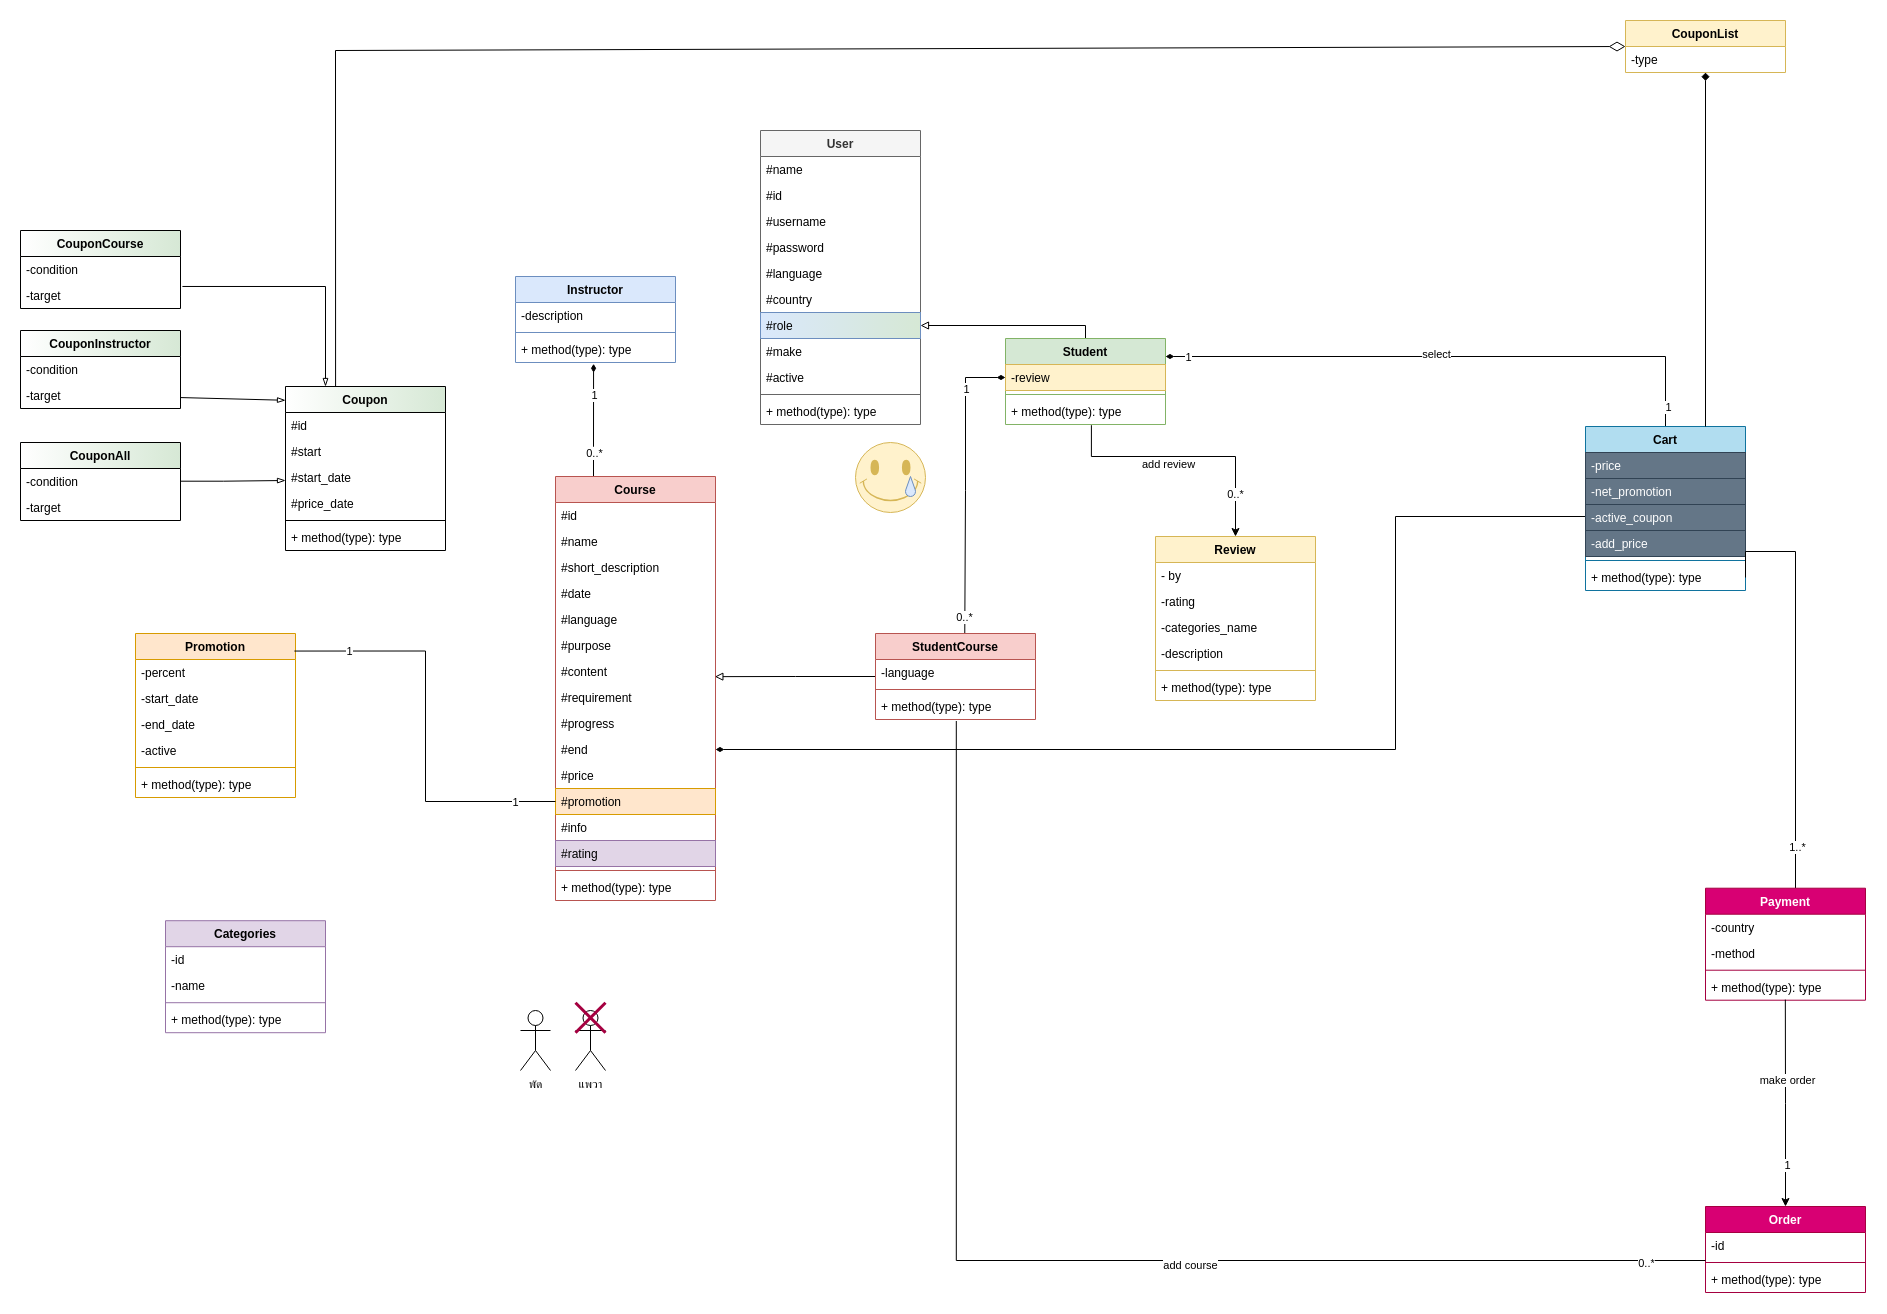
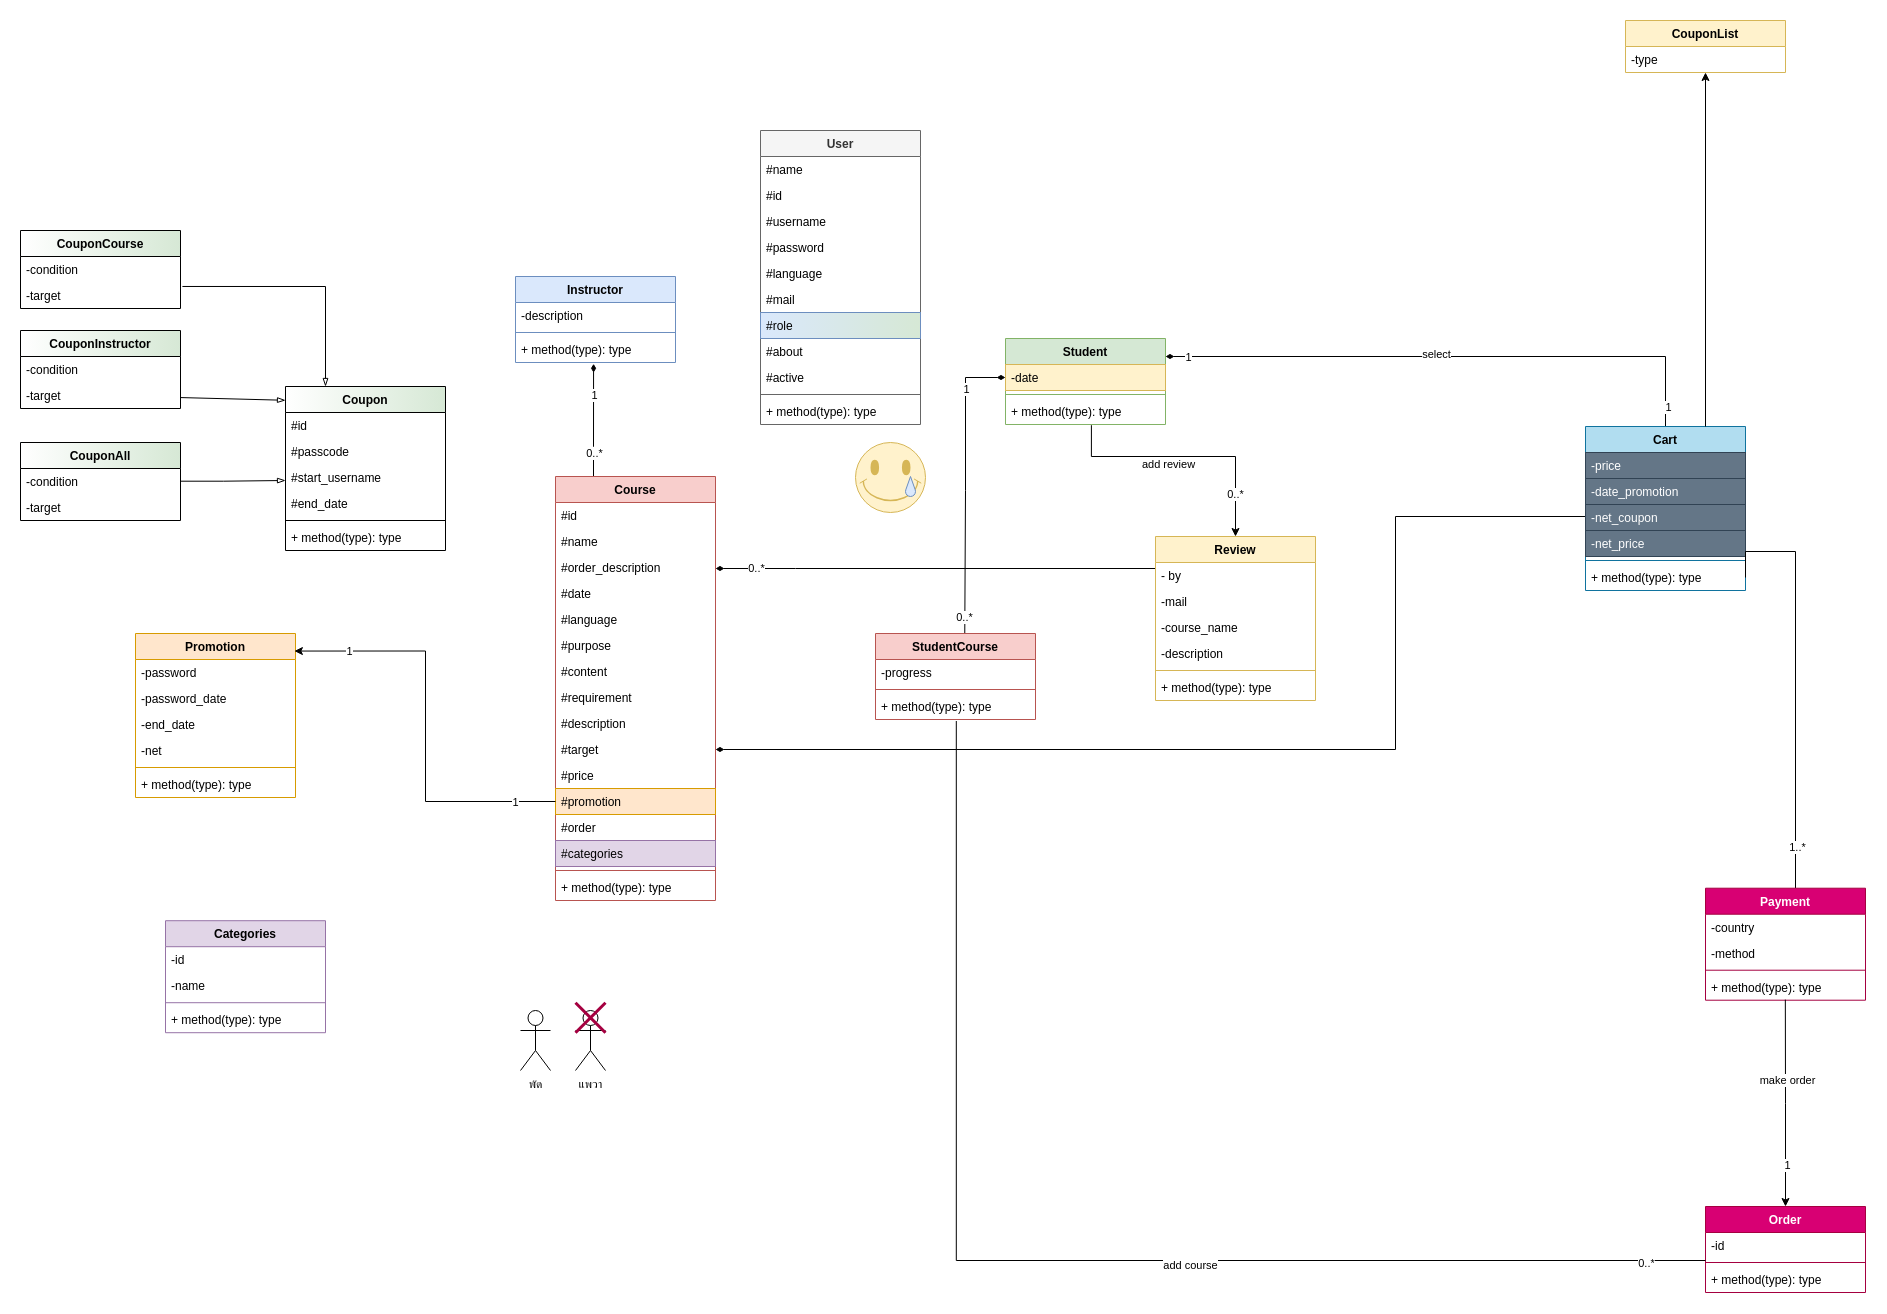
(805, 49) -> none
(1706, 81) -> (1706, 81)
(793, 300) -> (780, 300)
(1014, 326) -> none
(783, 352) -> (786, 352)
(1033, 378) -> (1028, 378)
(311, 452) -> (321, 452)
(328, 478) -> (341, 478)
(1636, 492) -> (1640, 492)
(326, 504) -> (321, 504)
(1636, 518) -> (1628, 518)
(1623, 544) -> (1623, 544)
(618, 568) -> (618, 568)
none -> (939, 569)
(1183, 602) -> (1175, 602)
(1213, 628) -> (1201, 628)
(299, 651) -> (303, 651)
(168, 673) -> (171, 673)
(910, 673) -> (911, 673)
(799, 677) -> none
(178, 699) -> (188, 699)
(591, 724) -> (598, 724)
(574, 750) -> (585, 750)
(163, 751) -> (154, 751)
(576, 828) -> (581, 828)
(583, 854) -> (596, 854)
